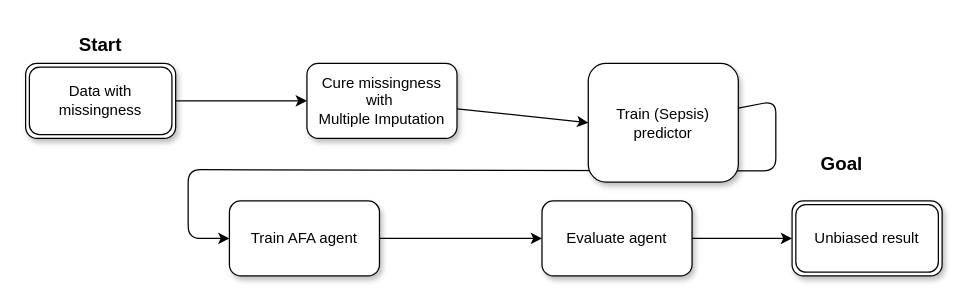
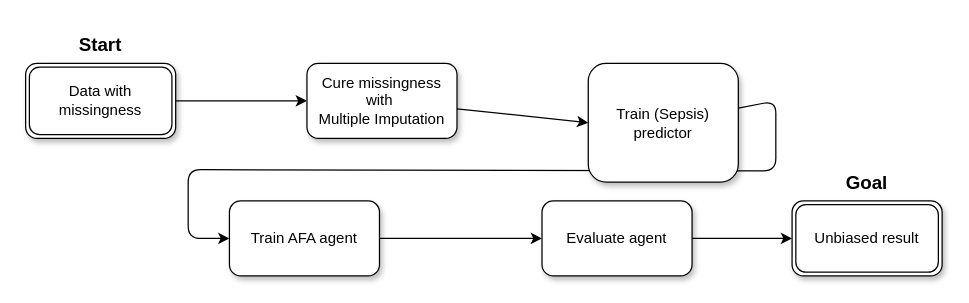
(842, 163) -> (867, 182)
